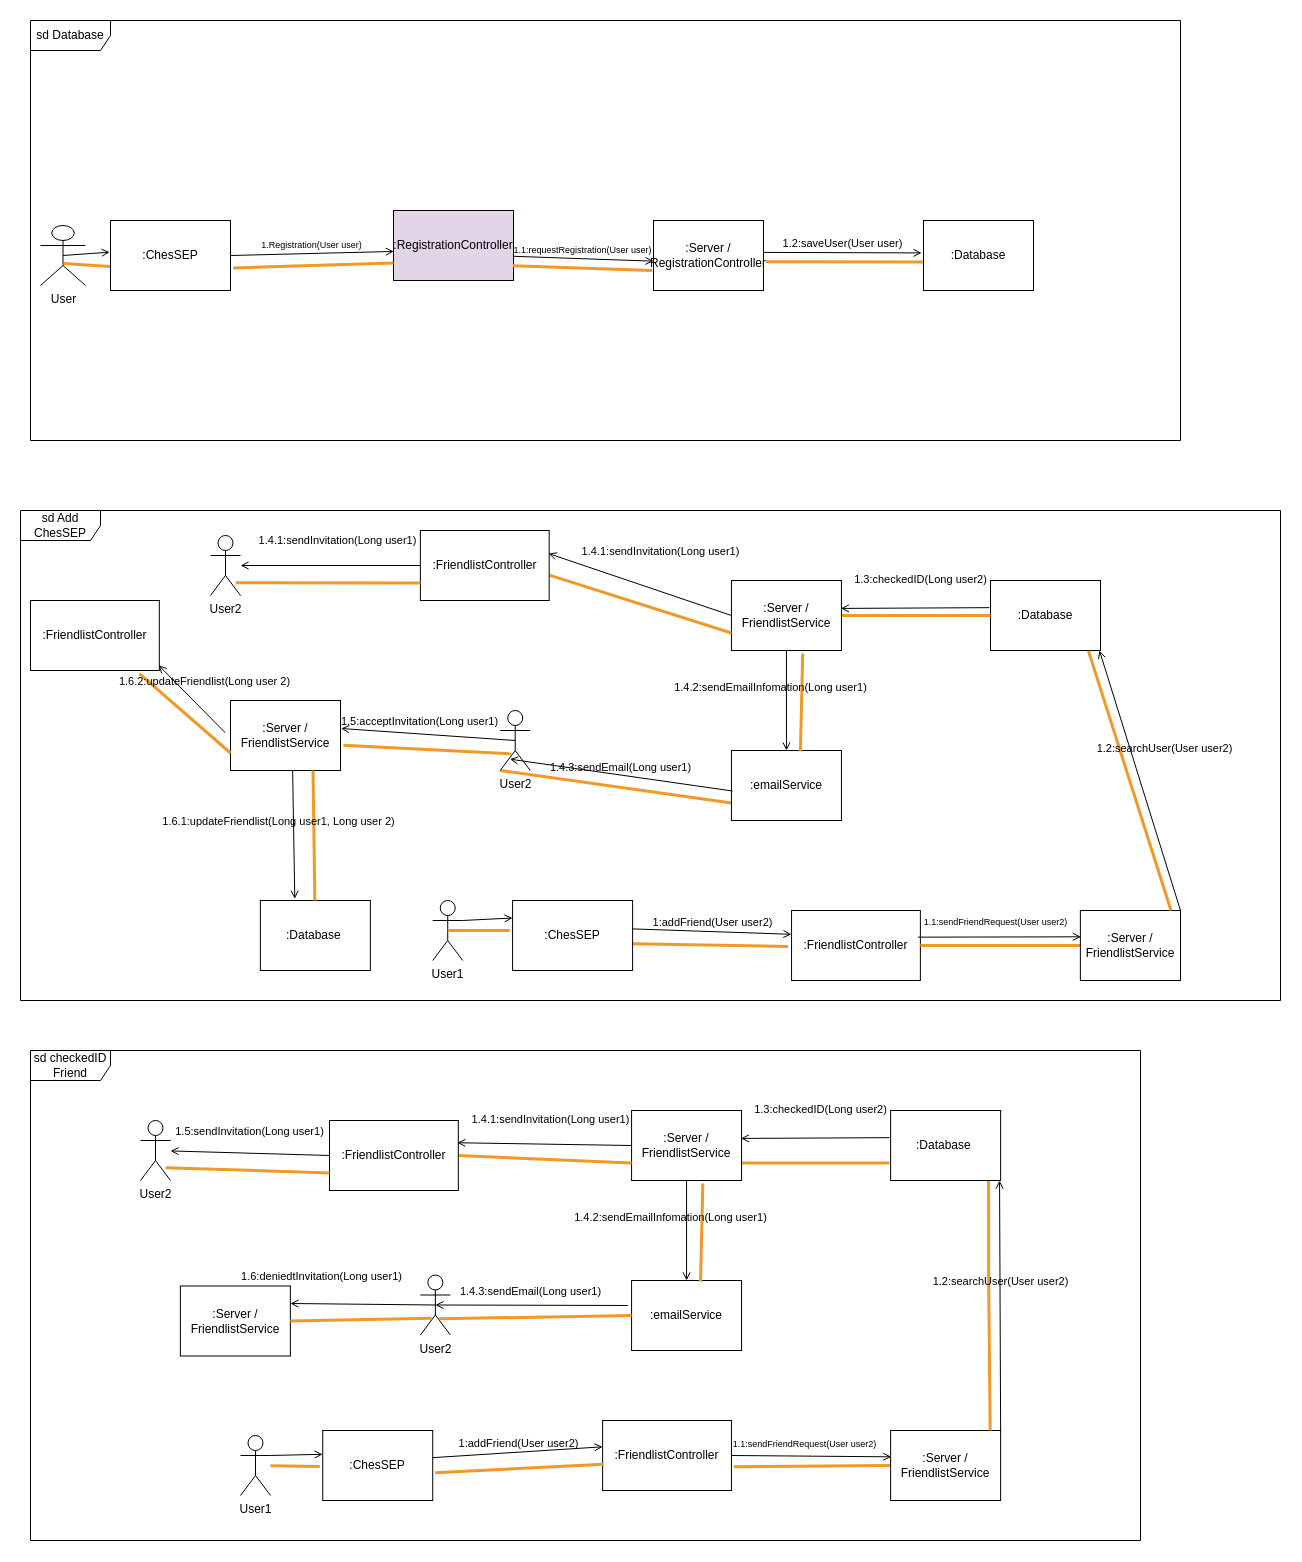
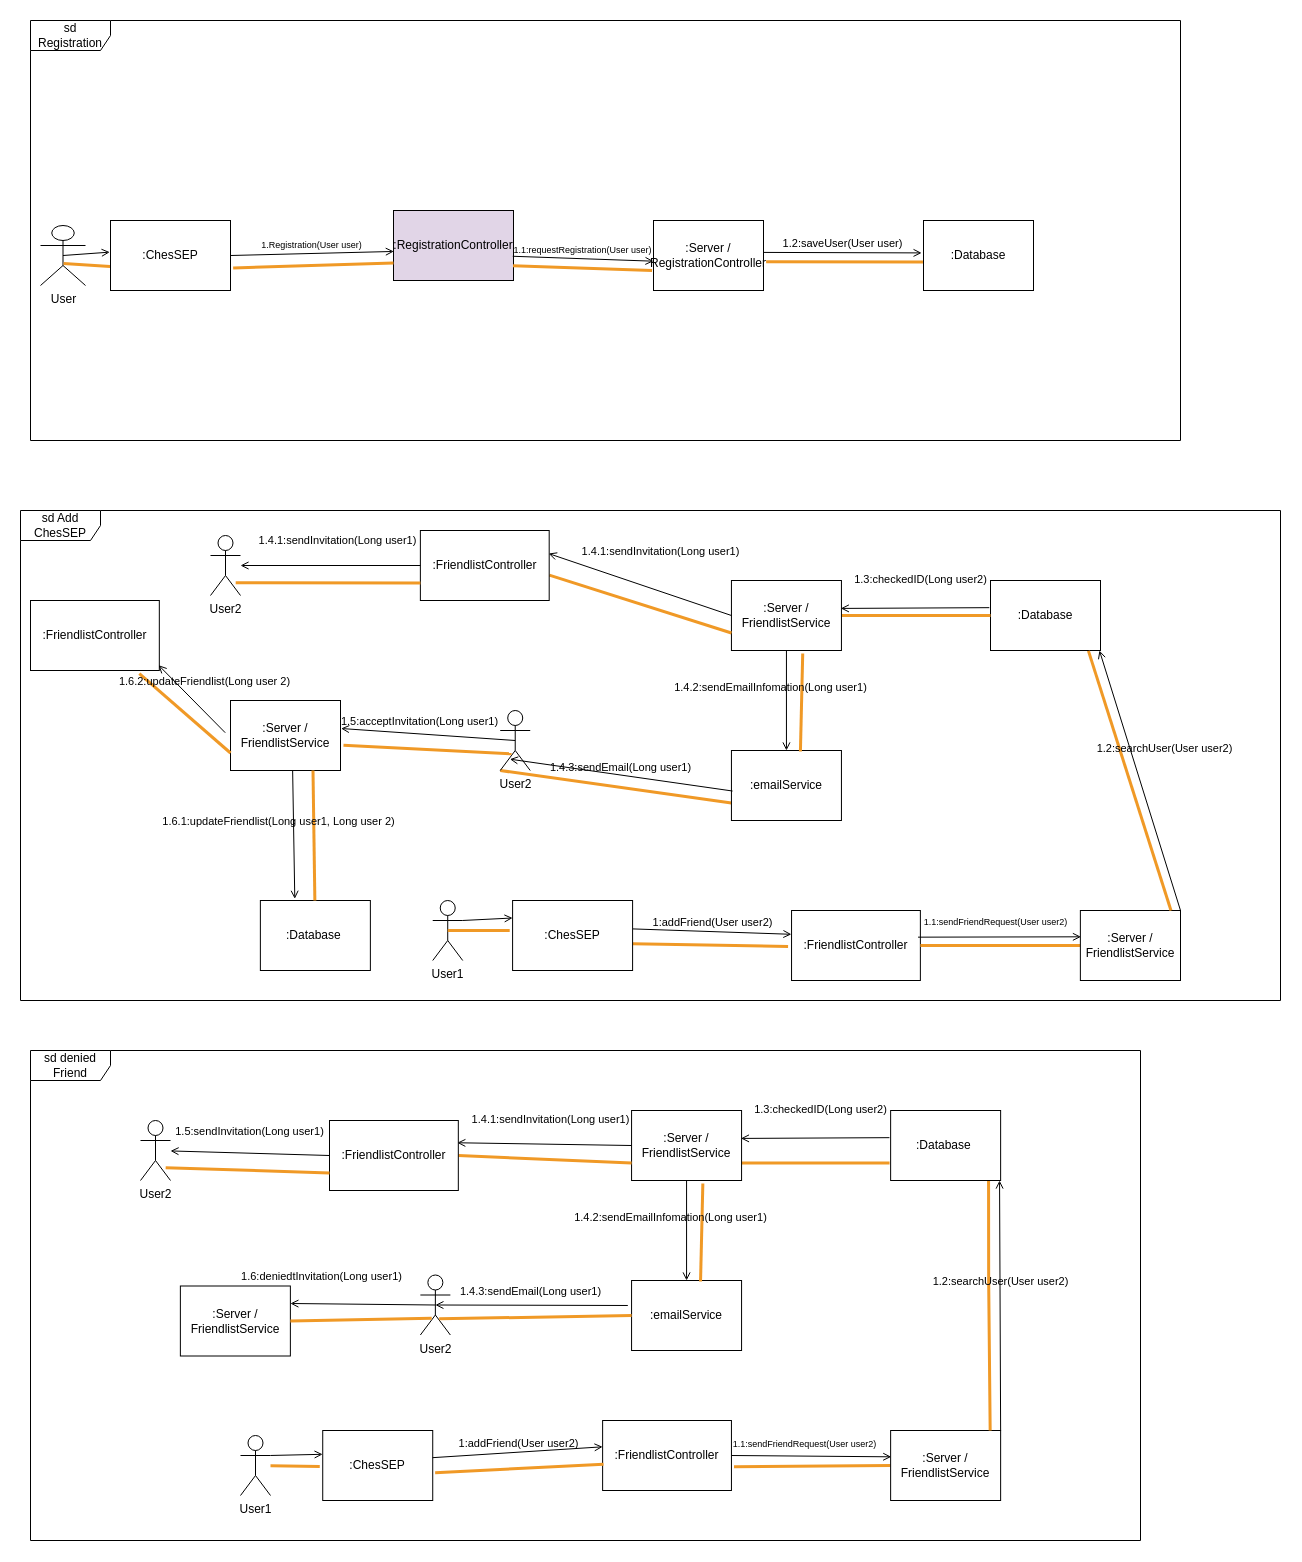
(71, 36) -> (71, 36)
(71, 1066) -> (71, 1066)
